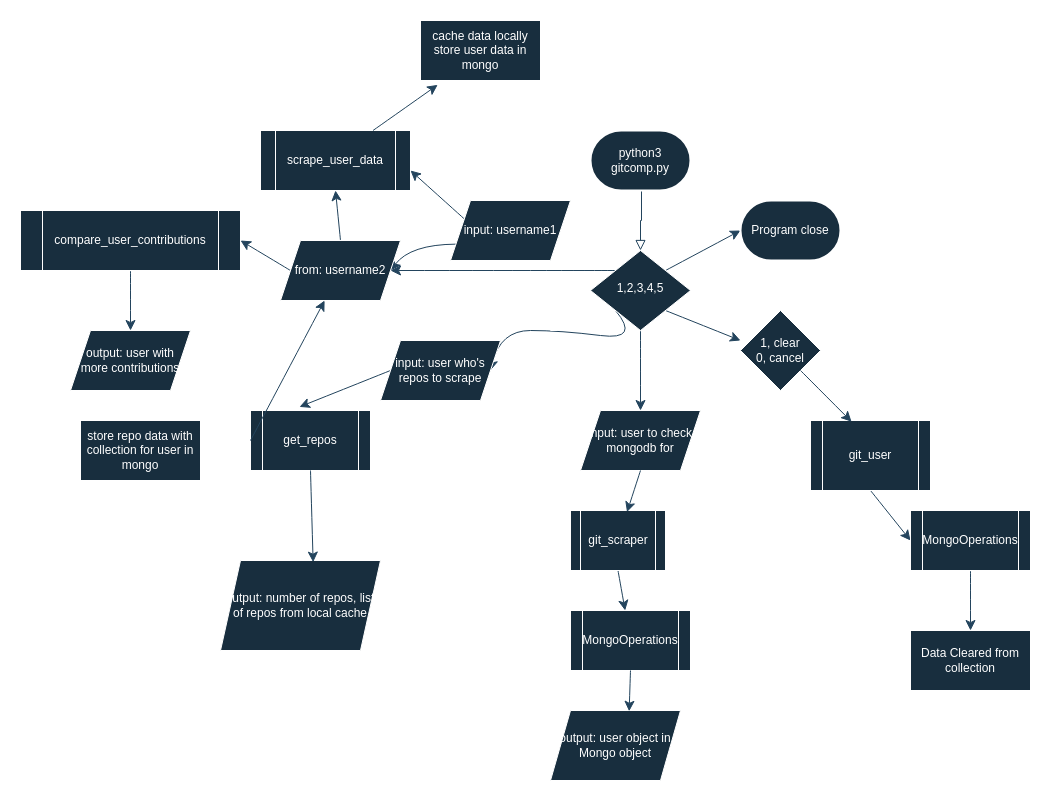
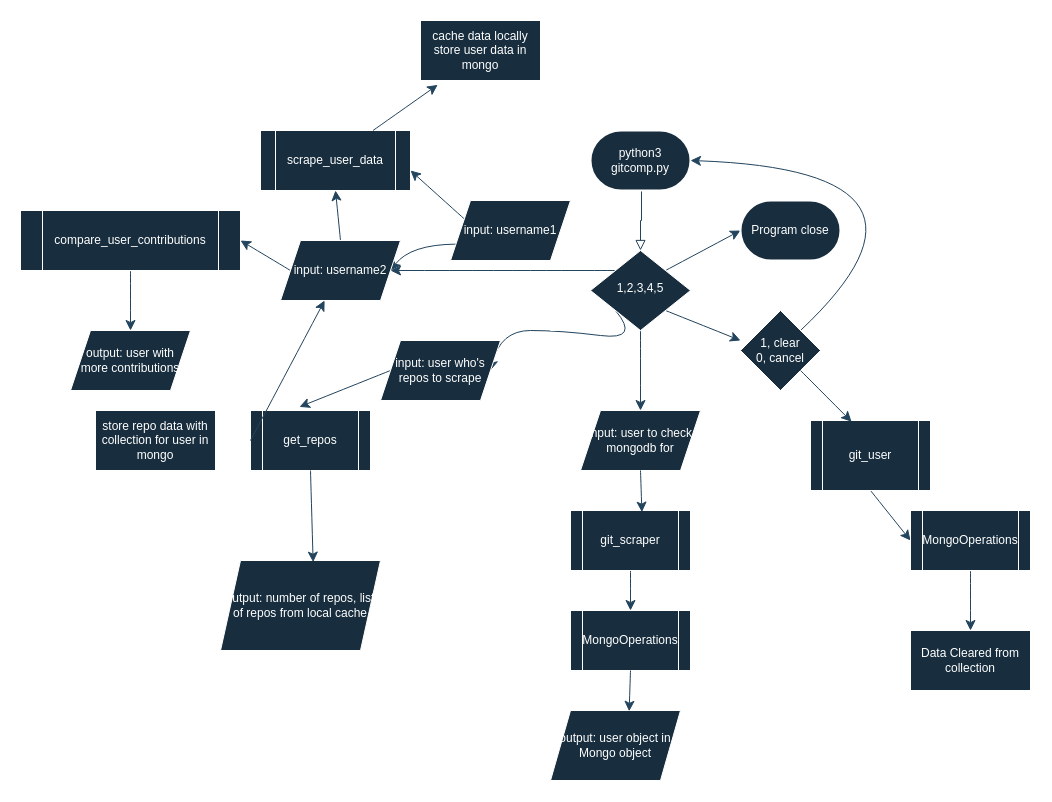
none -> (850, 198)
(341, 271) -> (341, 271)
(141, 451) -> (156, 441)
(618, 541) -> (631, 541)
